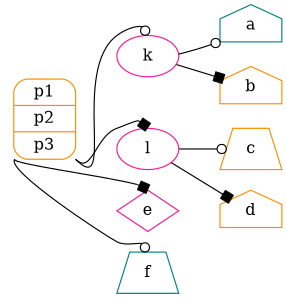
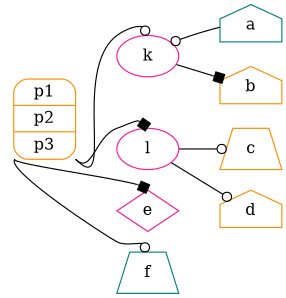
(195, 50) -> (200, 33)
(197, 178) -> (197, 178)
